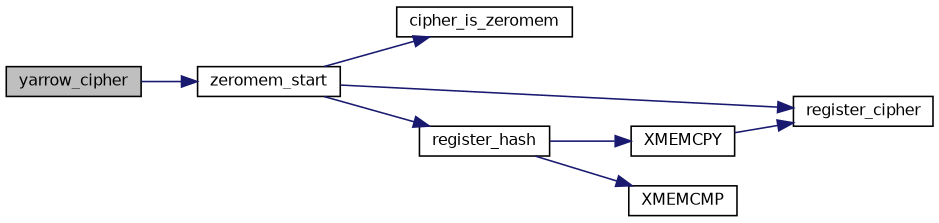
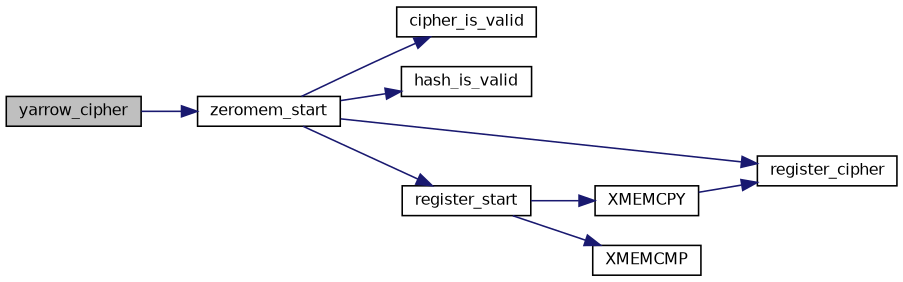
(485, 22) -> (466, 22)
none -> (466, 82)
(485, 141) -> (466, 201)
